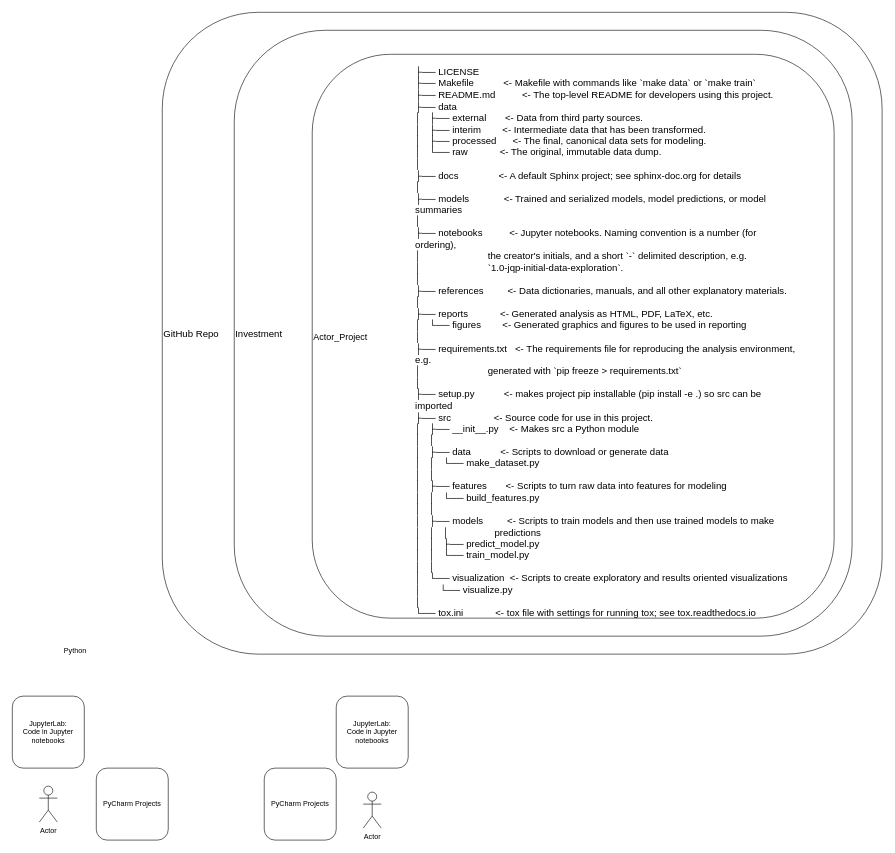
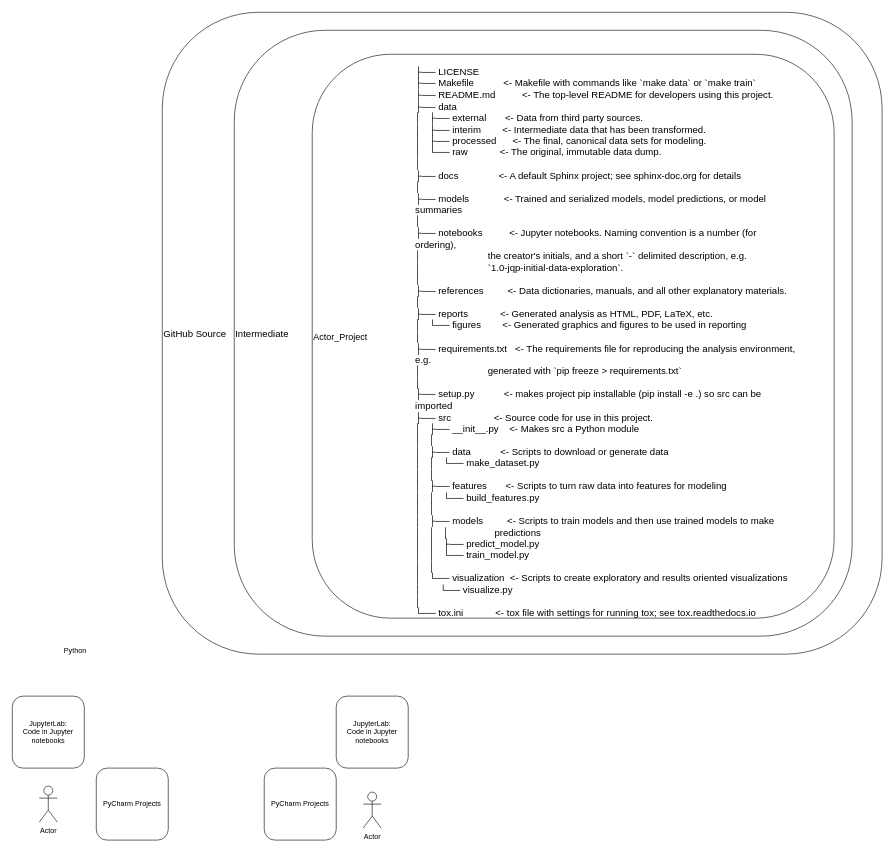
(191, 333) -> (196, 333)
(262, 333) -> (267, 333)
